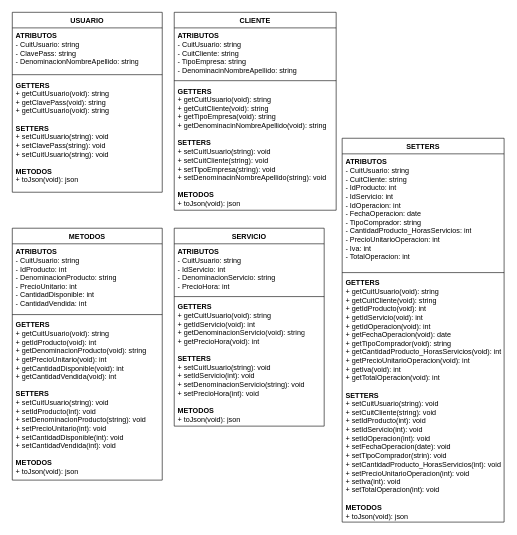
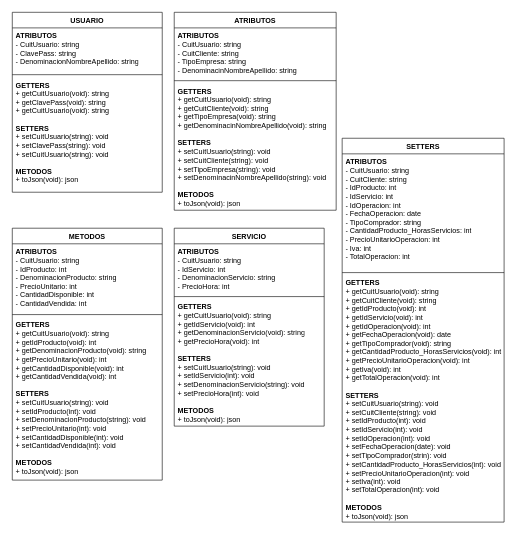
(255, 21) -> (255, 21)
